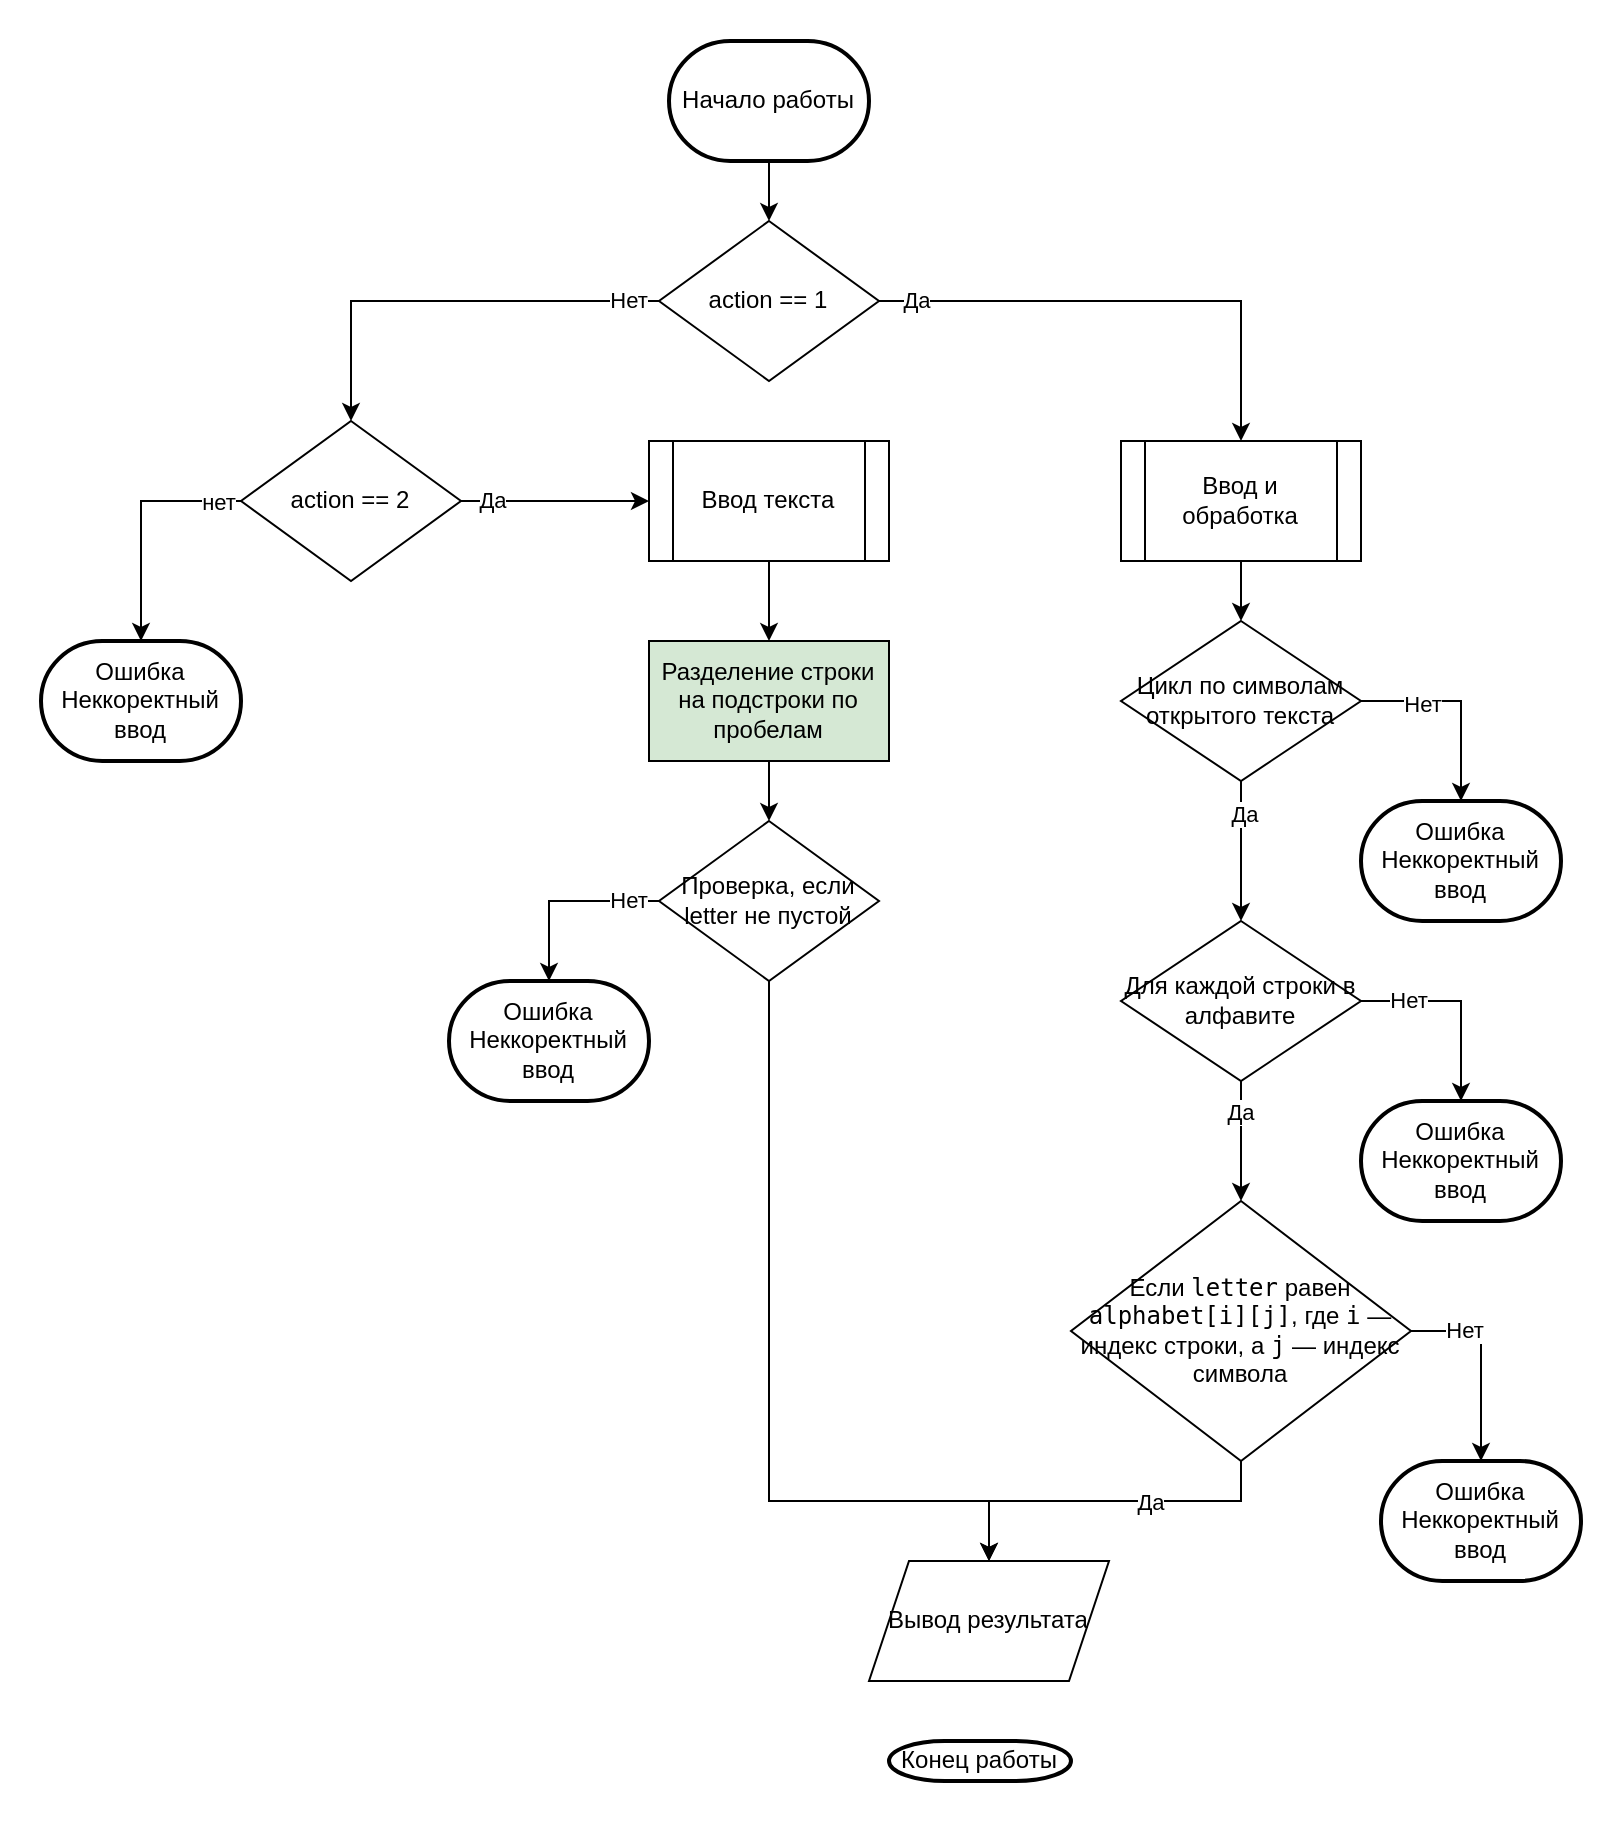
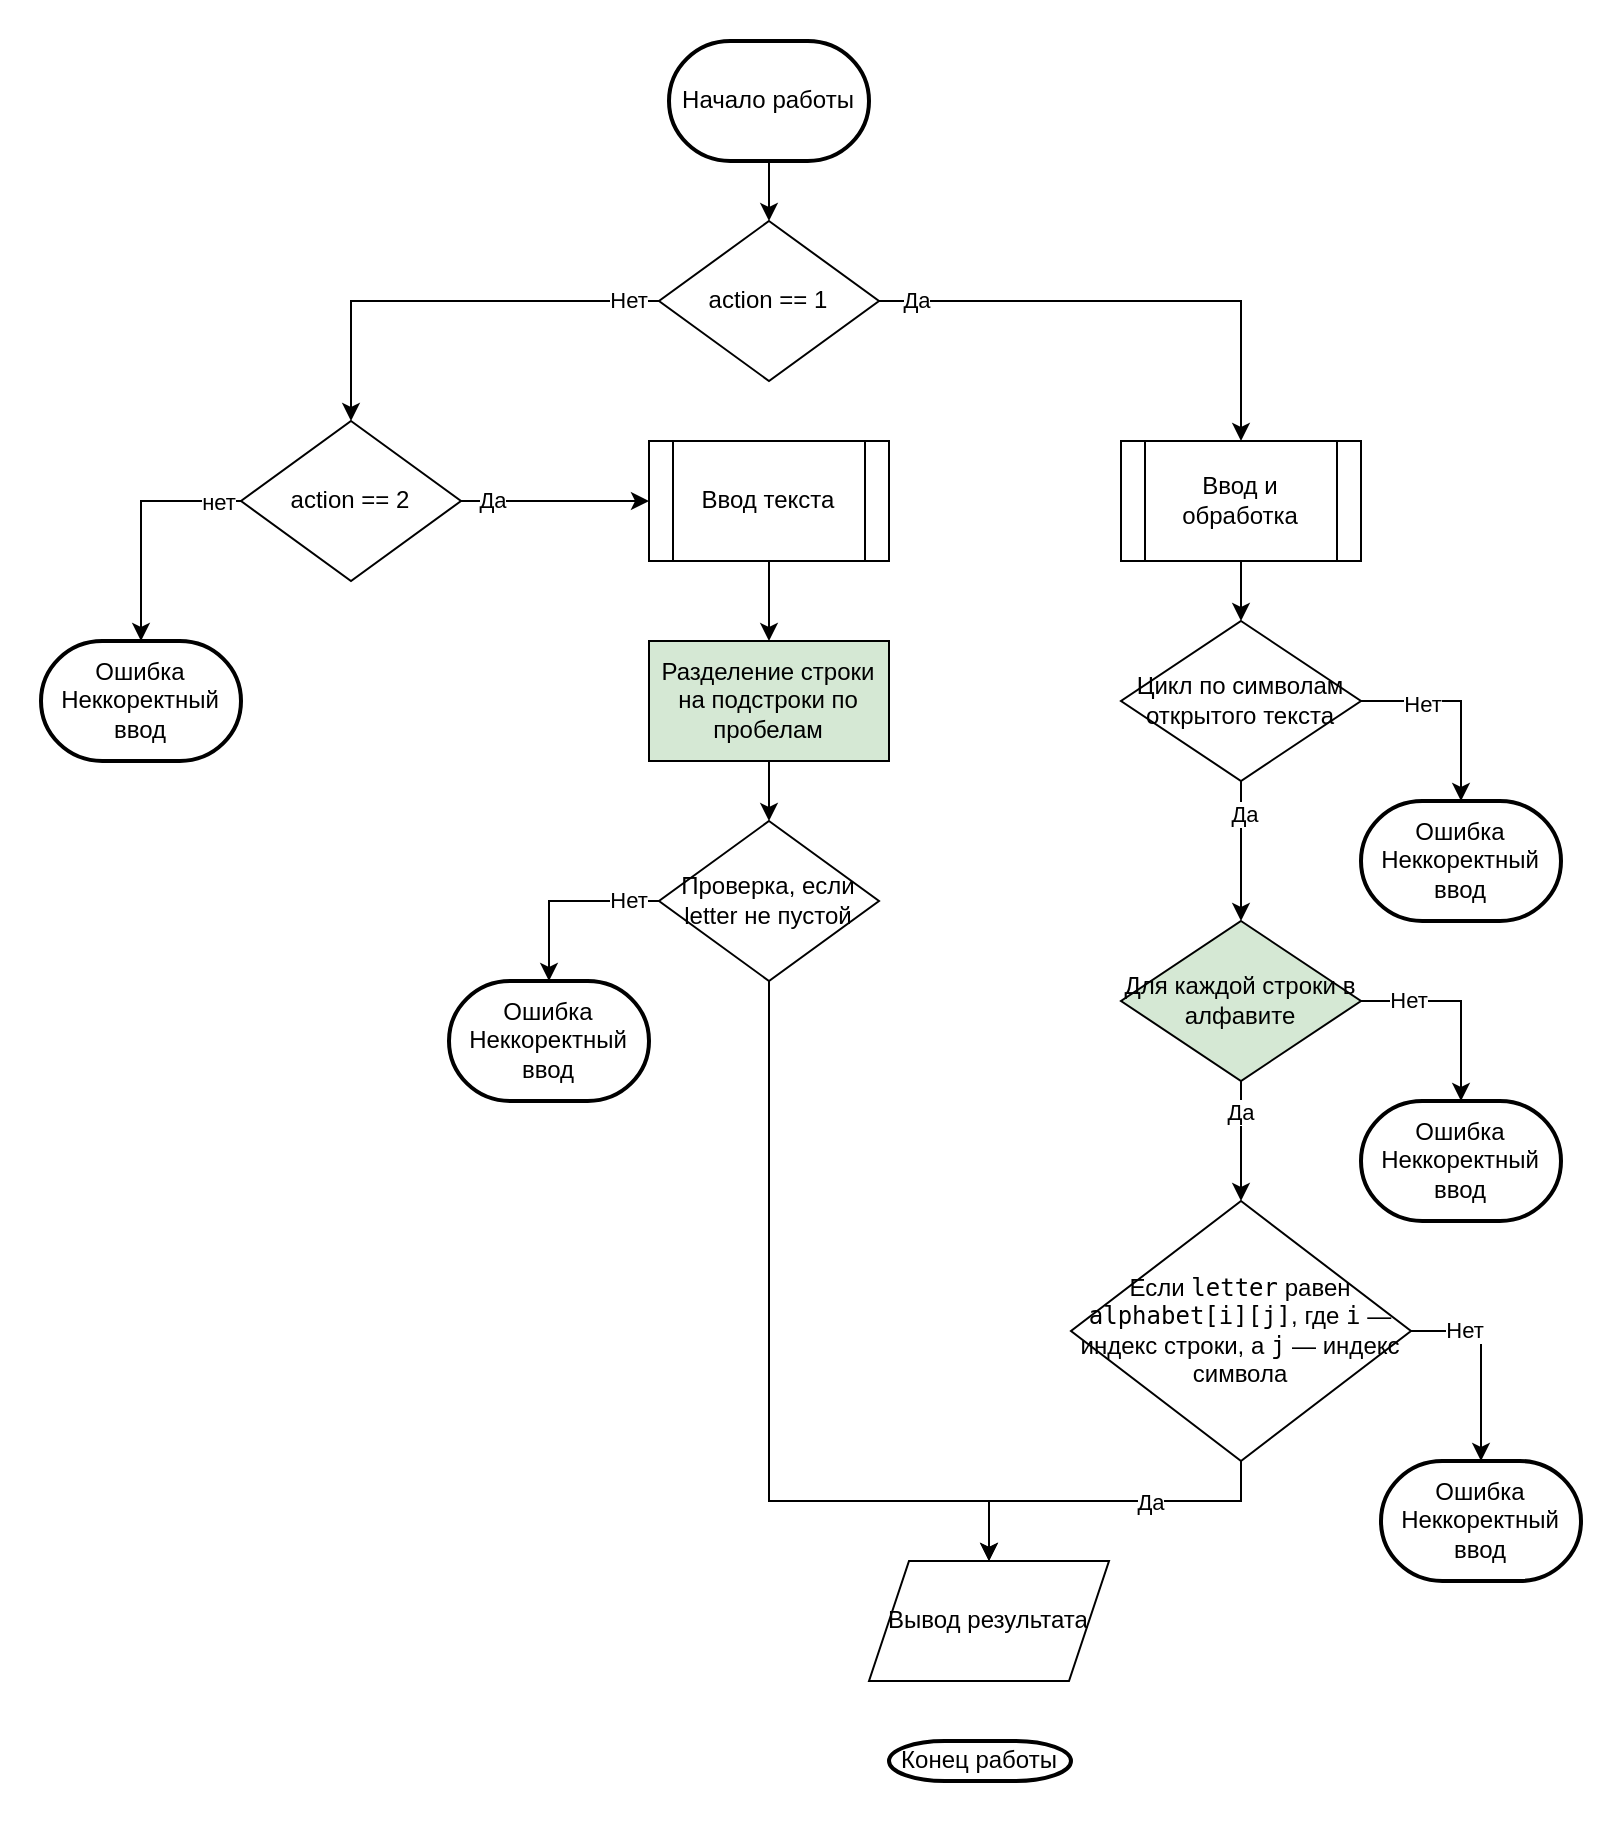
(1241, 1001) -> (1241, 1001)
